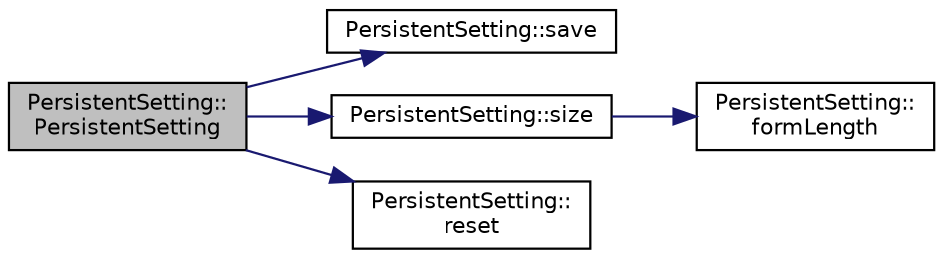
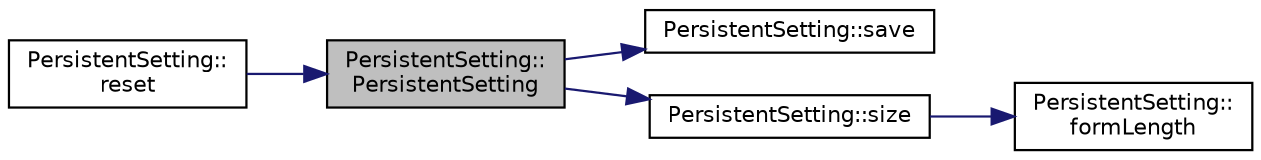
(289, 163) -> (275, 74)
